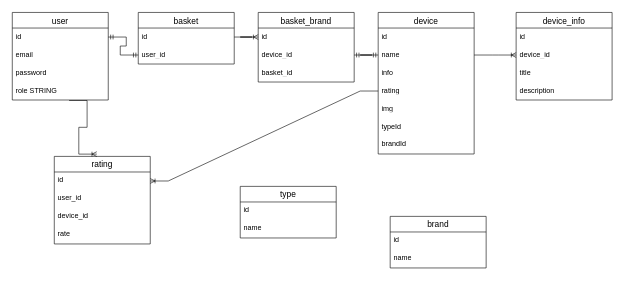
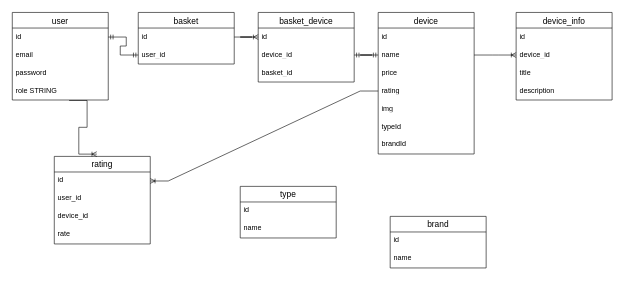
(306, 21) -> (306, 21)
(389, 72) -> (391, 72)
